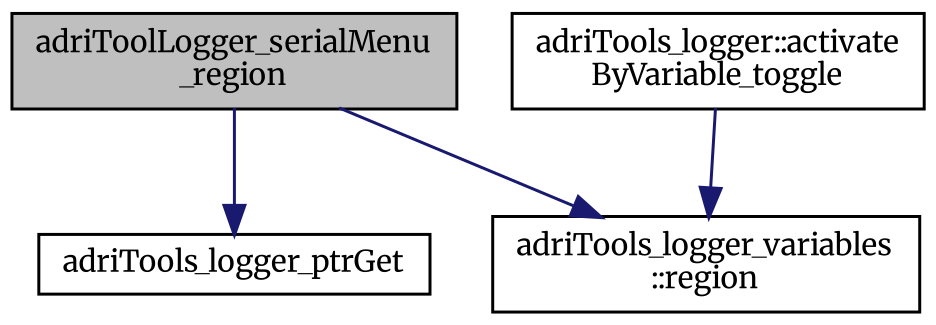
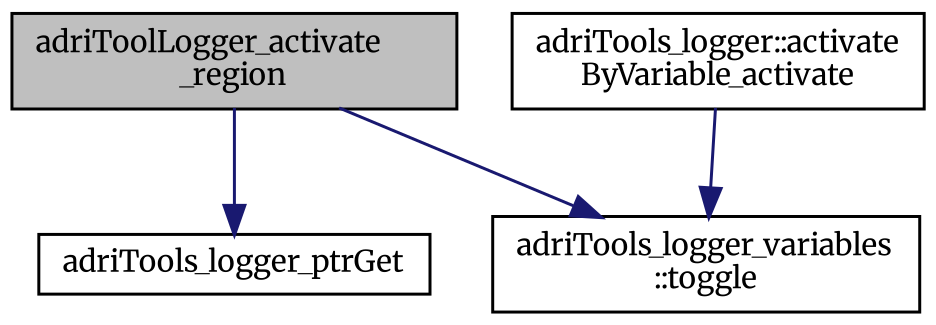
(234, 61) -> (234, 61)
(718, 61) -> (718, 61)
(706, 264) -> (706, 264)
